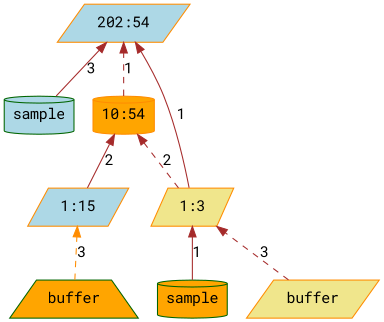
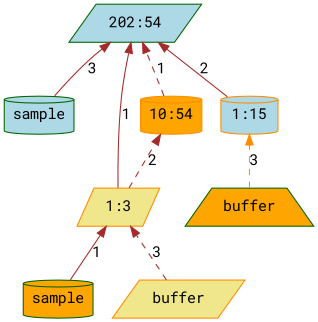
(124, 23) -> (135, 23)
(98, 166) -> (197, 73)
(78, 207) -> (249, 115)
